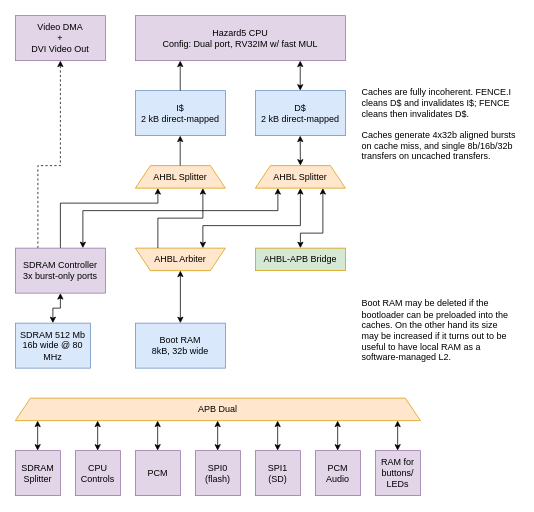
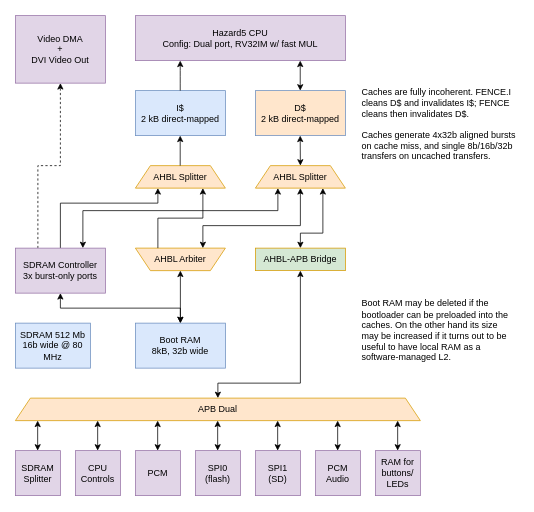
(60, 38) -> (60, 49)
(300, 113) -> (300, 113)
(53, 310) -> (117, 308)
none -> (300, 330)
